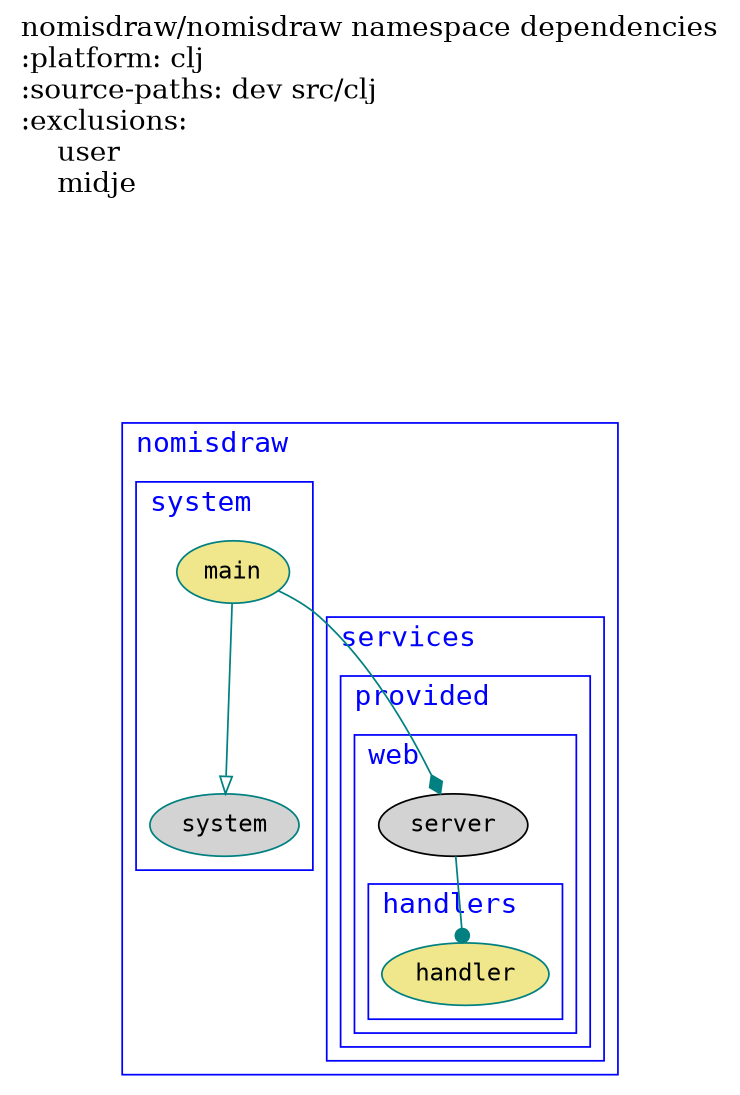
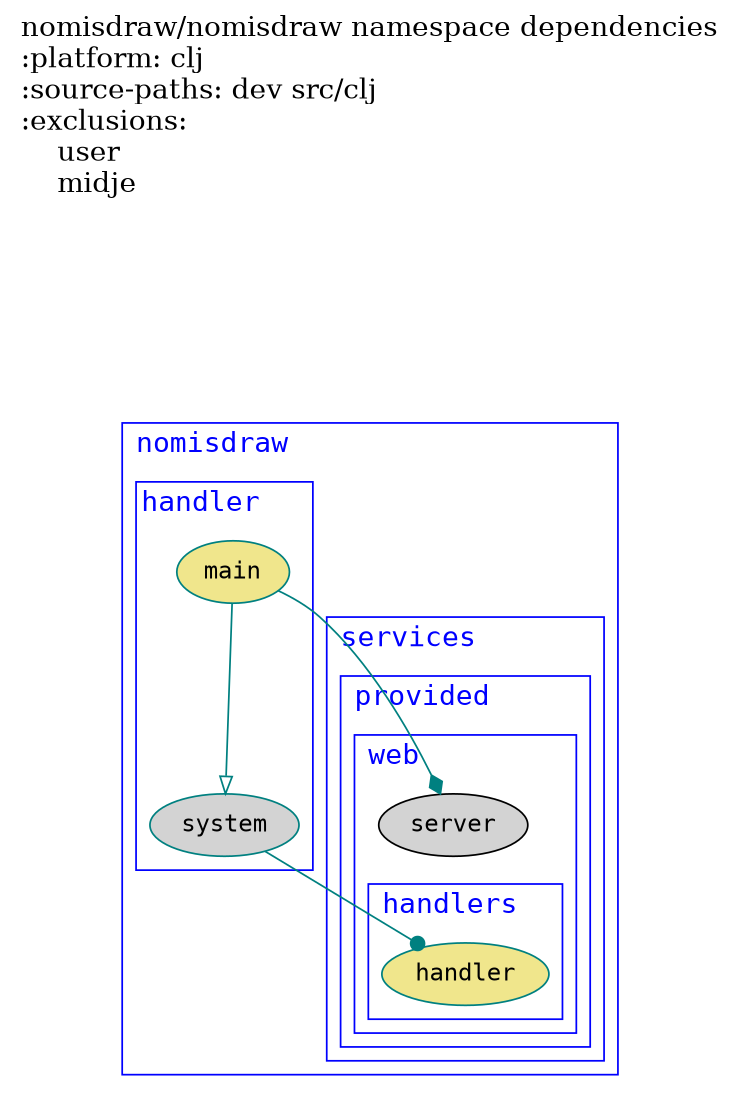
(201, 504) -> (201, 504)
(459, 896) -> (338, 896)
